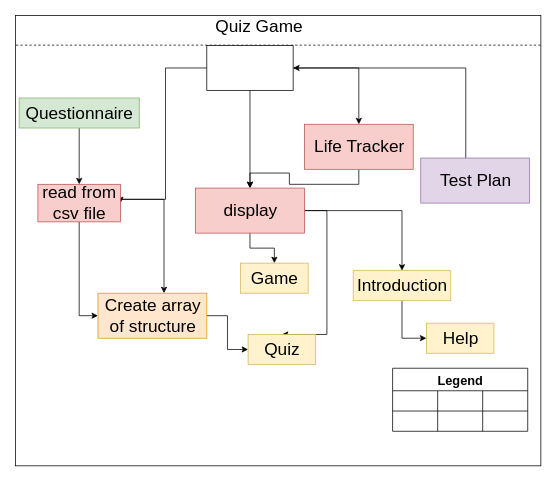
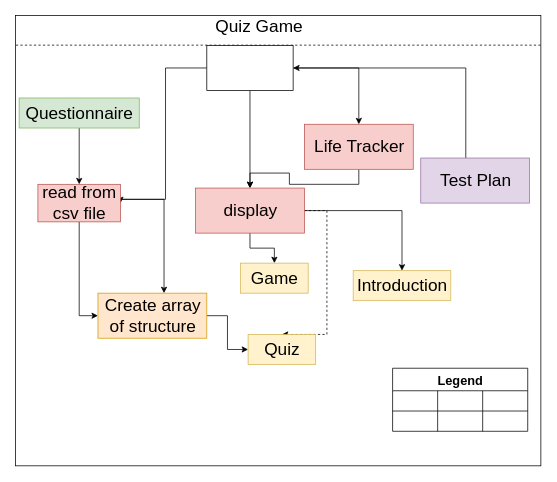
(327, 280) -> (327, 280)
(410, 338) -> none
(460, 338) -> none
